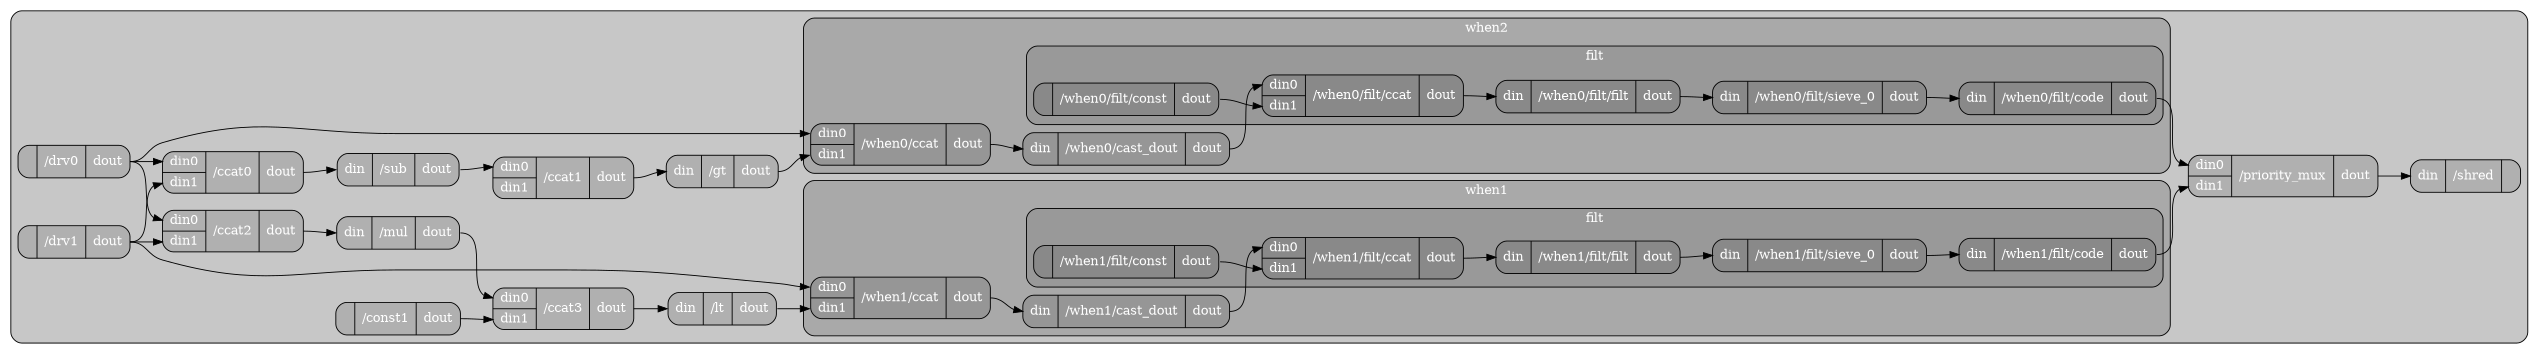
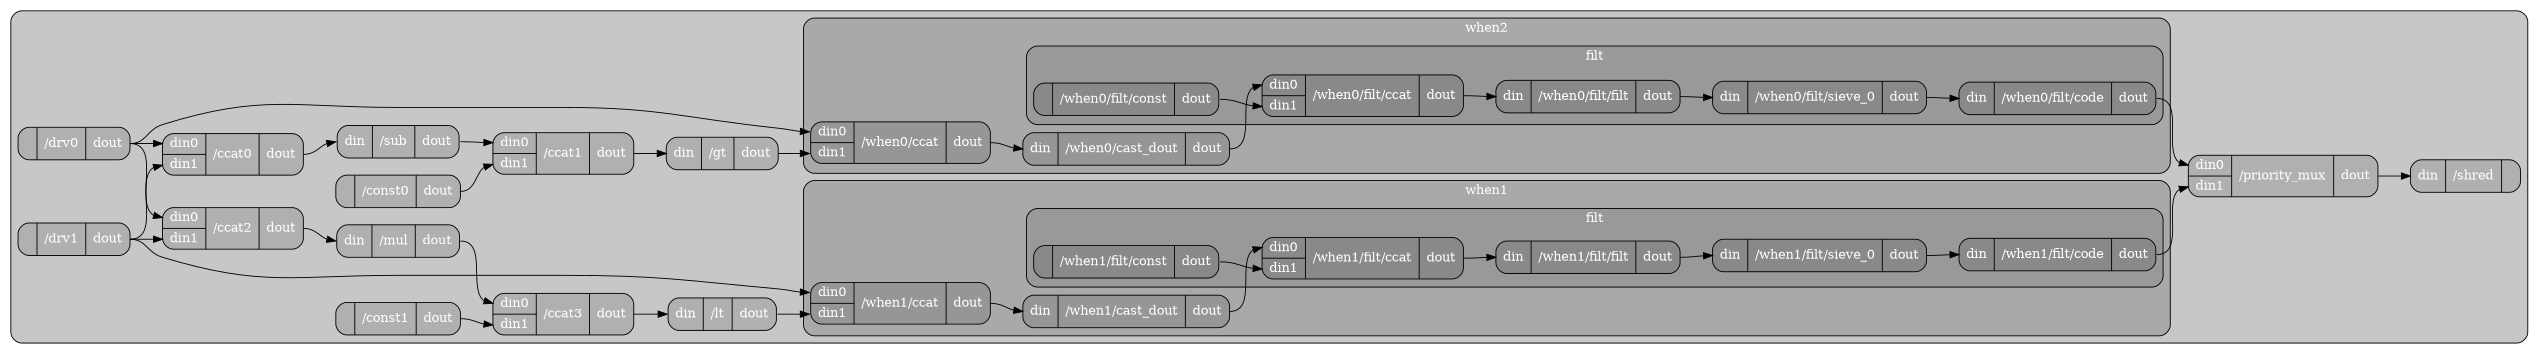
none -> (398, 191)
